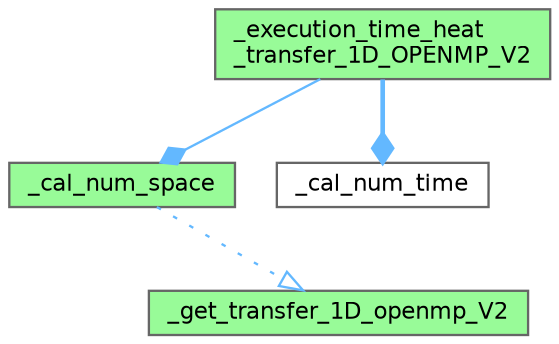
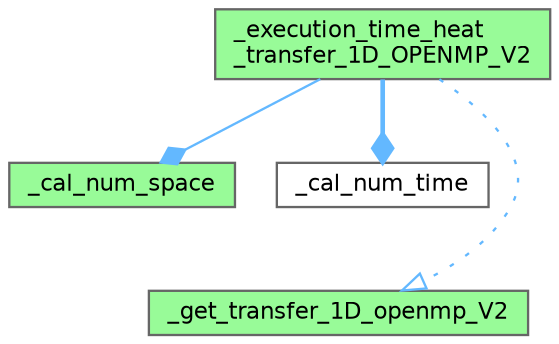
(220, 243) -> (517, 186)
